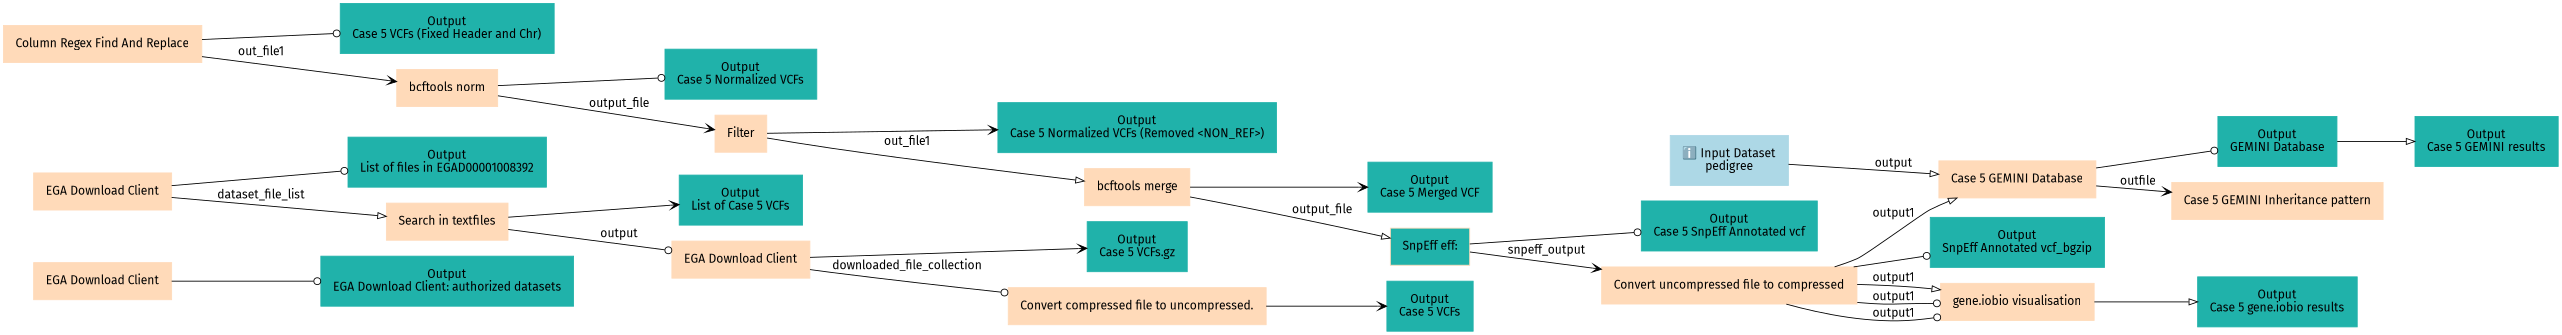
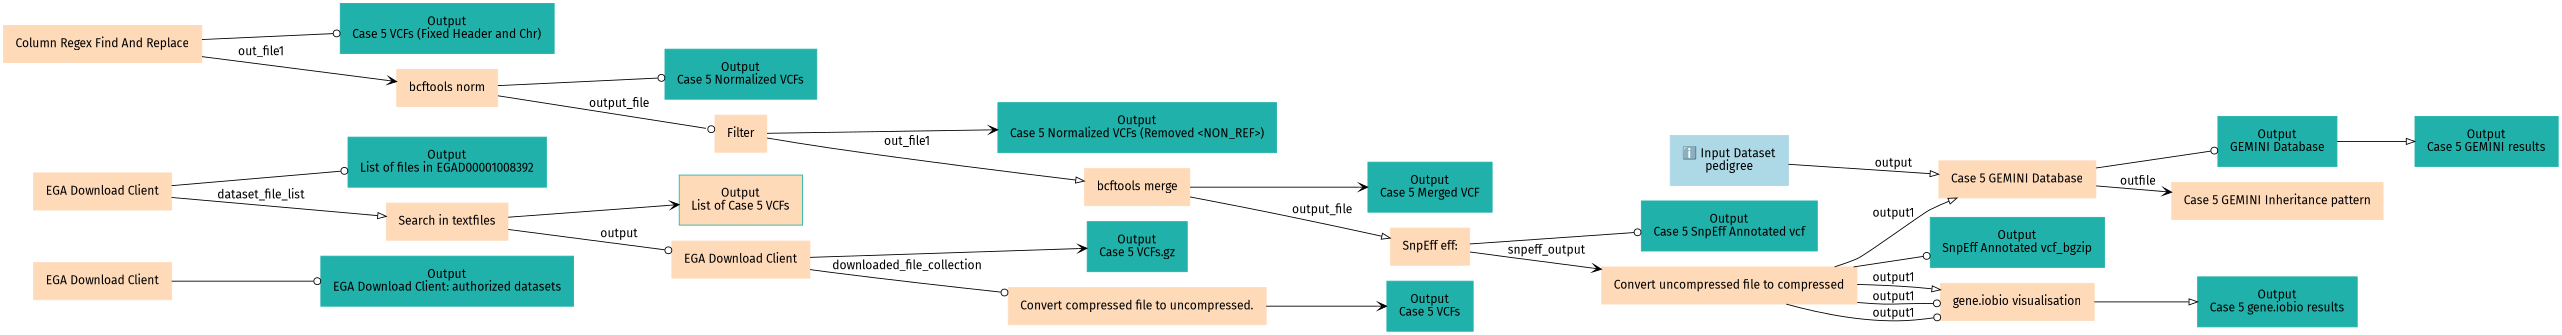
(602, 112) -> (602, 112)
(741, 200) -> (741, 200)
(1430, 247) -> (1430, 247)
